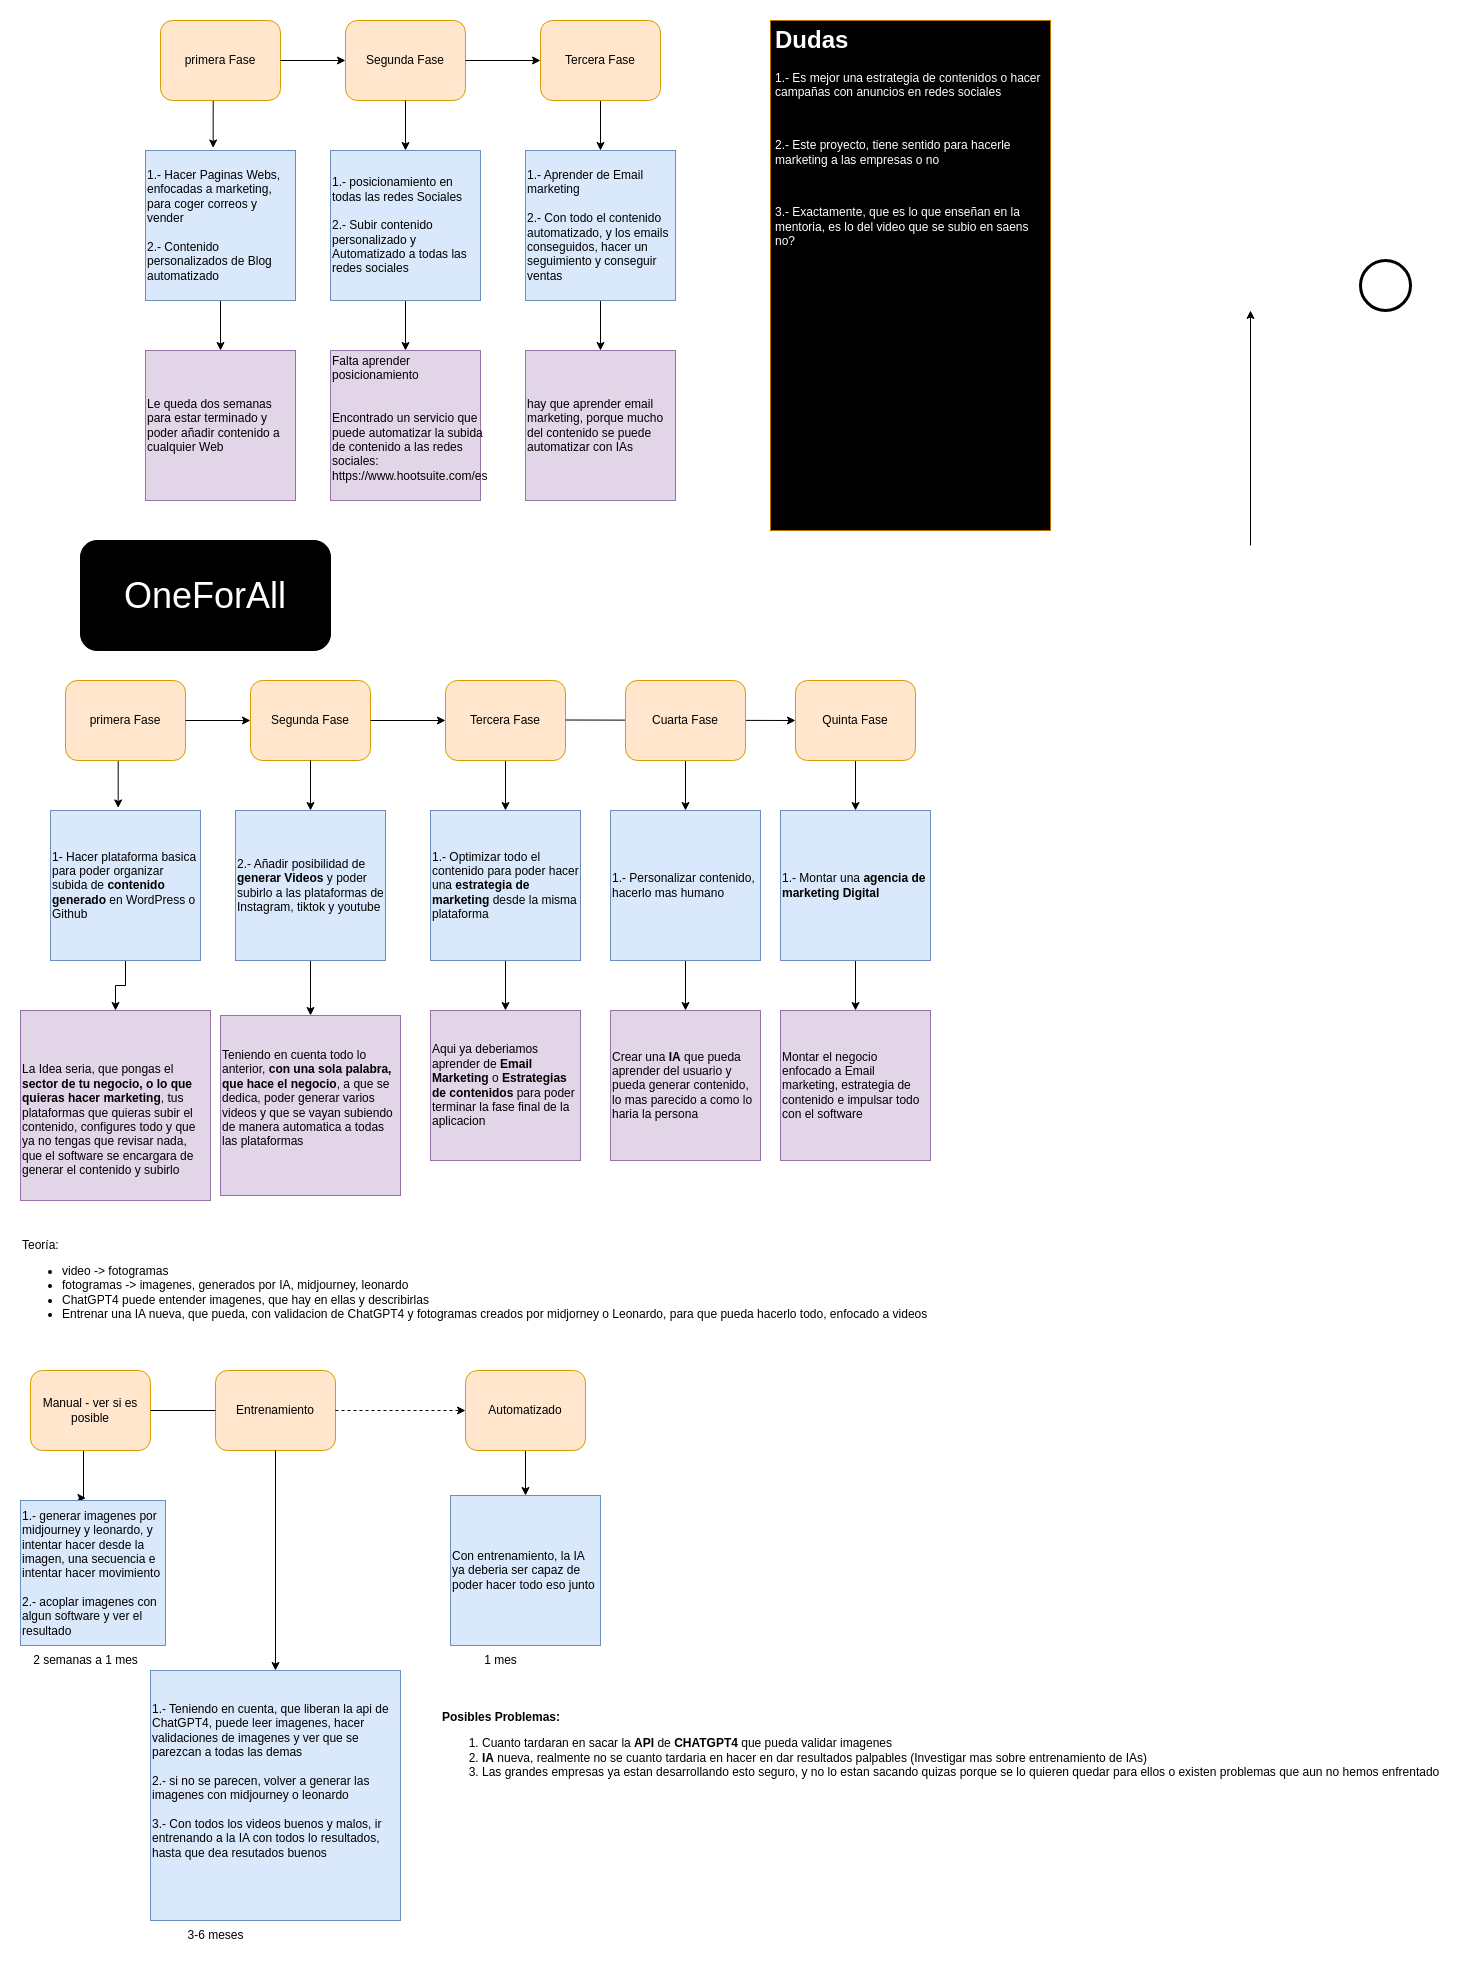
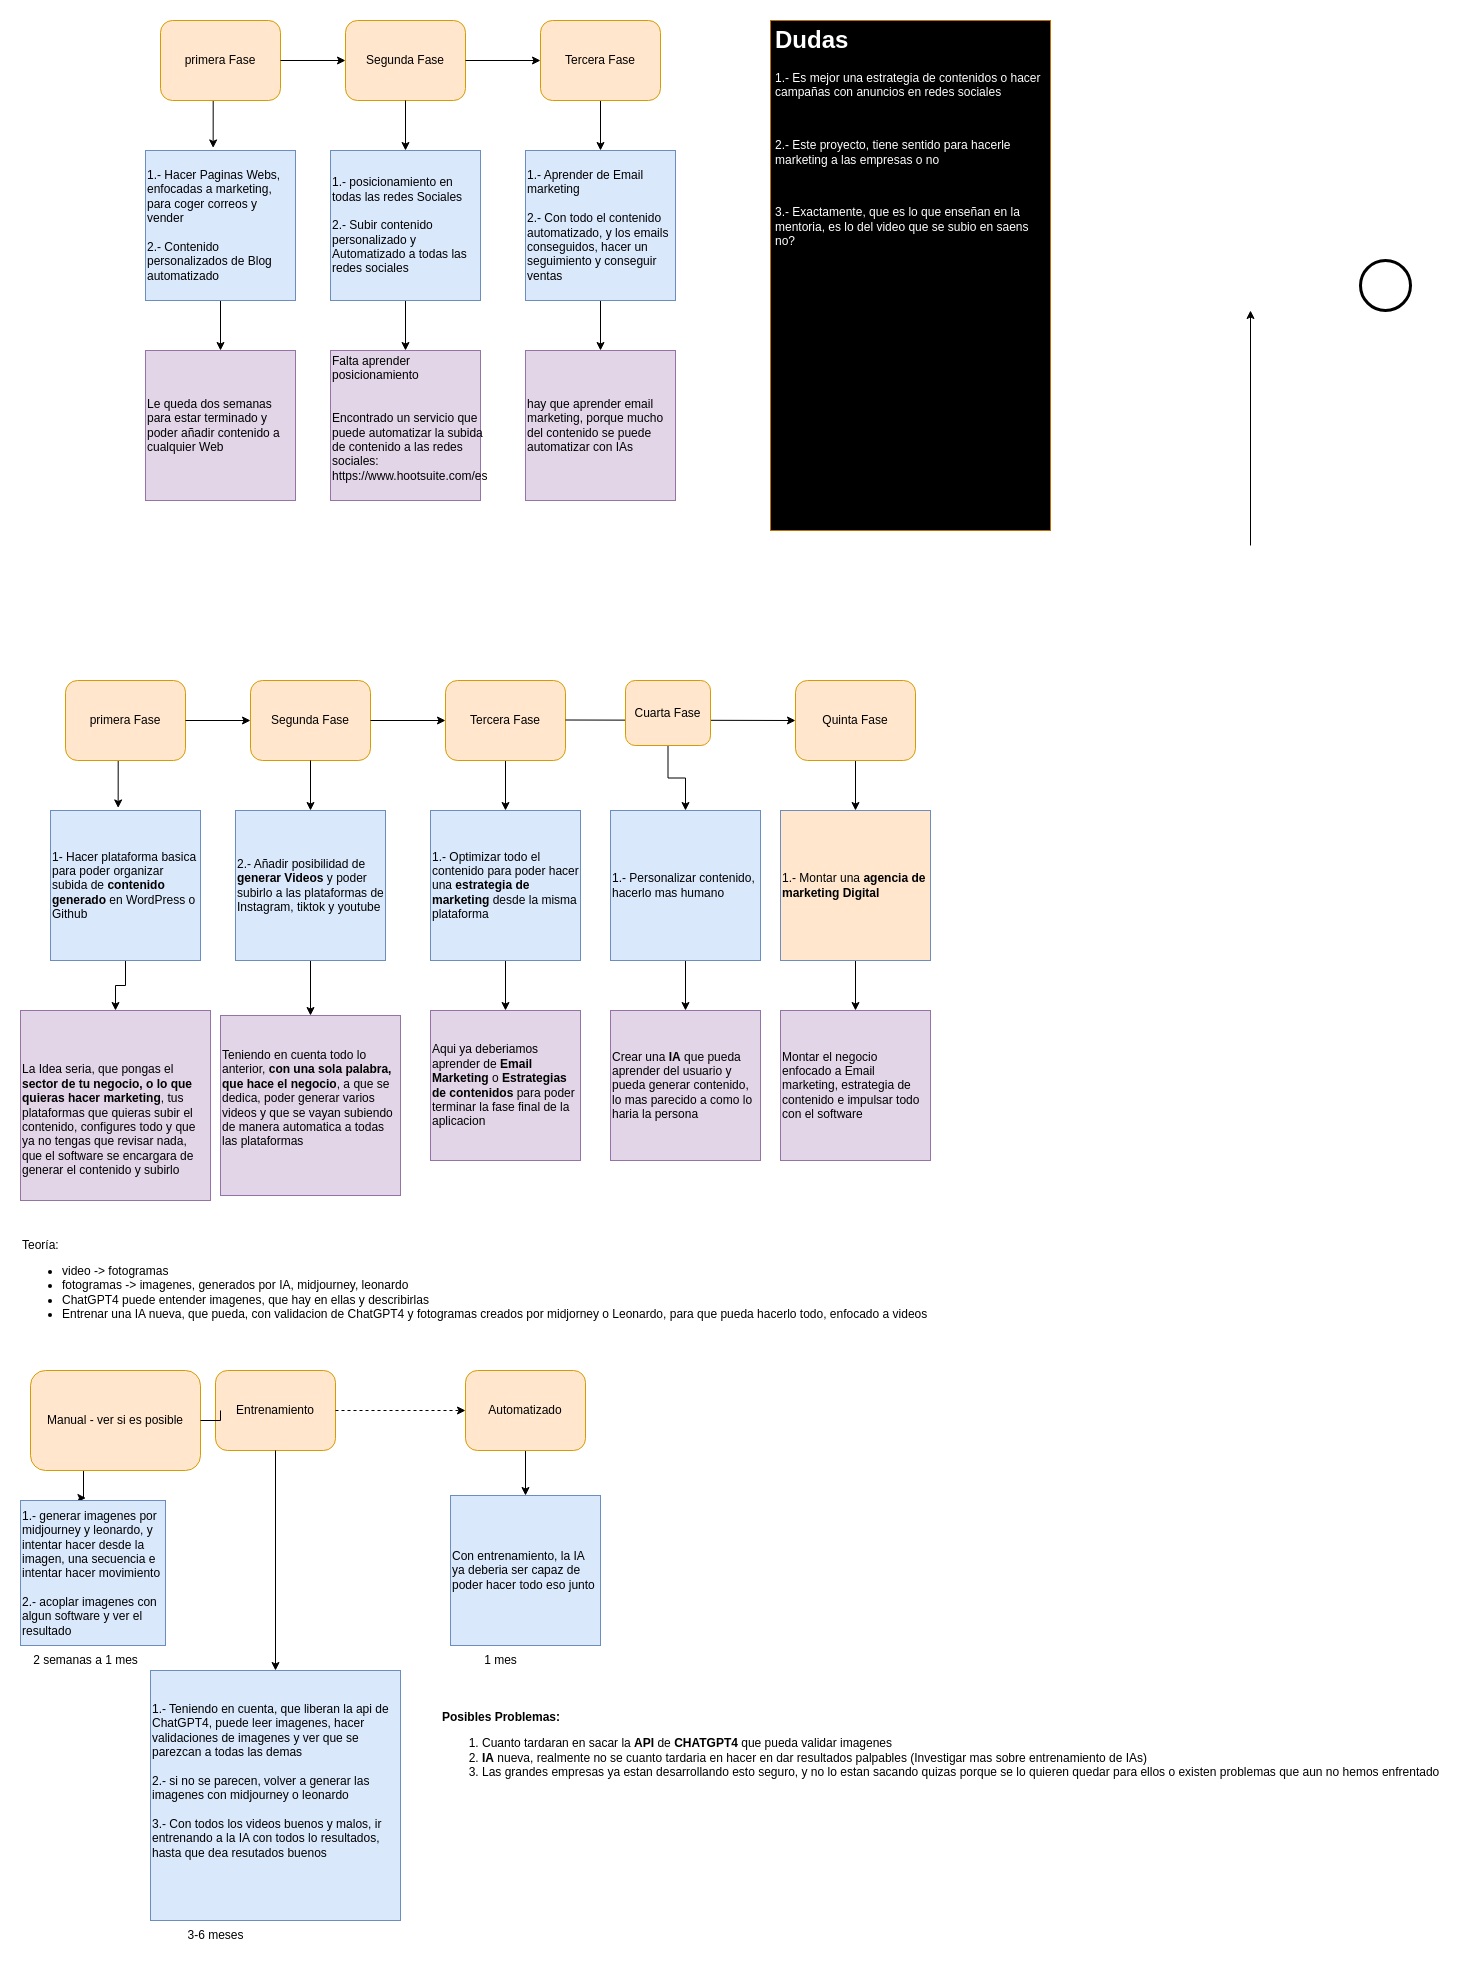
(206, 596) -> none
(686, 721) -> (668, 713)
(856, 886) -> (856, 886)
(91, 1411) -> (116, 1421)
